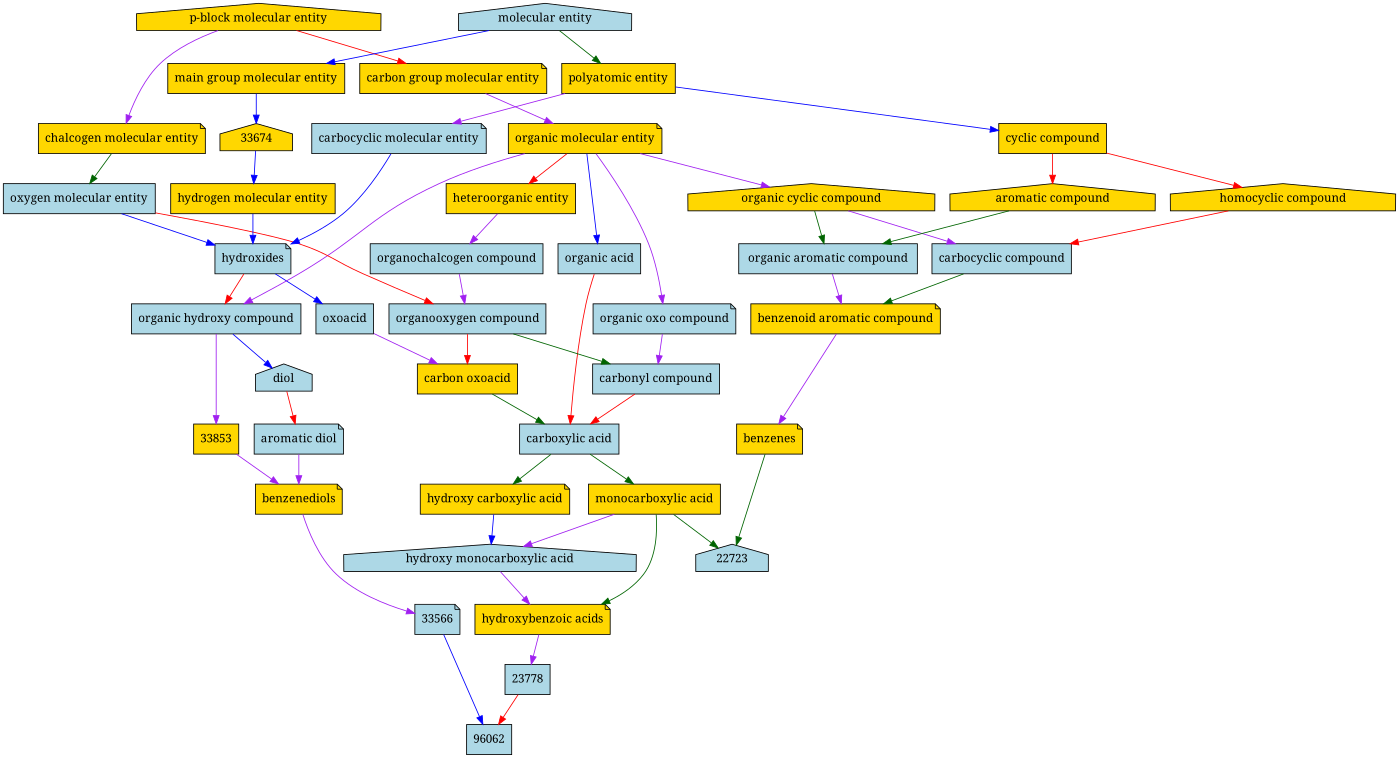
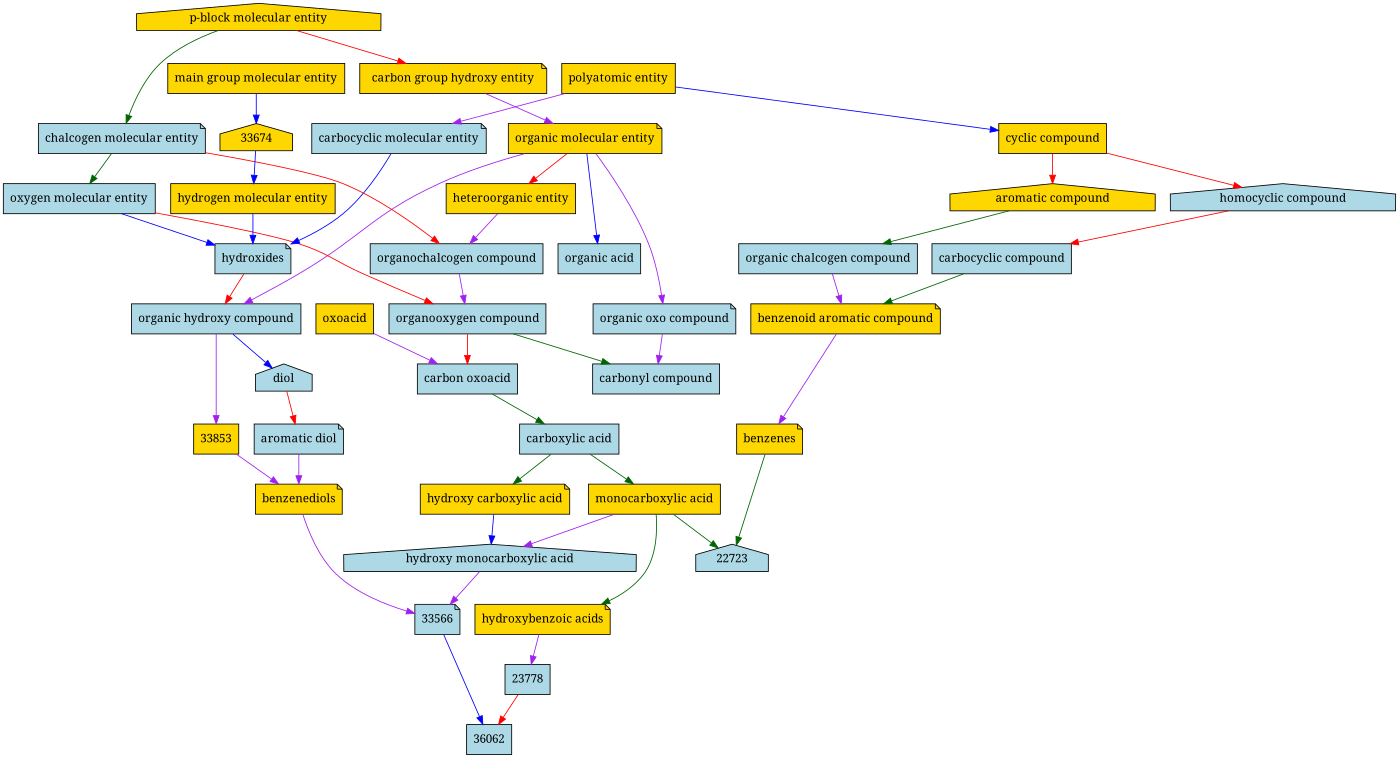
(545, 18) -> none
(162, 62) -> (162, 62)
(453, 78) -> (453, 78)
(122, 139) -> (122, 139)
none -> (326, 178)
(811, 199) -> none
(1283, 199) -> (1283, 199)
(828, 259) -> (828, 259)
(295, 286) -> none
(345, 319) -> (345, 319)
(579, 344) -> none
(467, 379) -> (467, 379)
(616, 407) -> none
(512, 585) -> (468, 585)
(489, 740) -> (489, 740)
